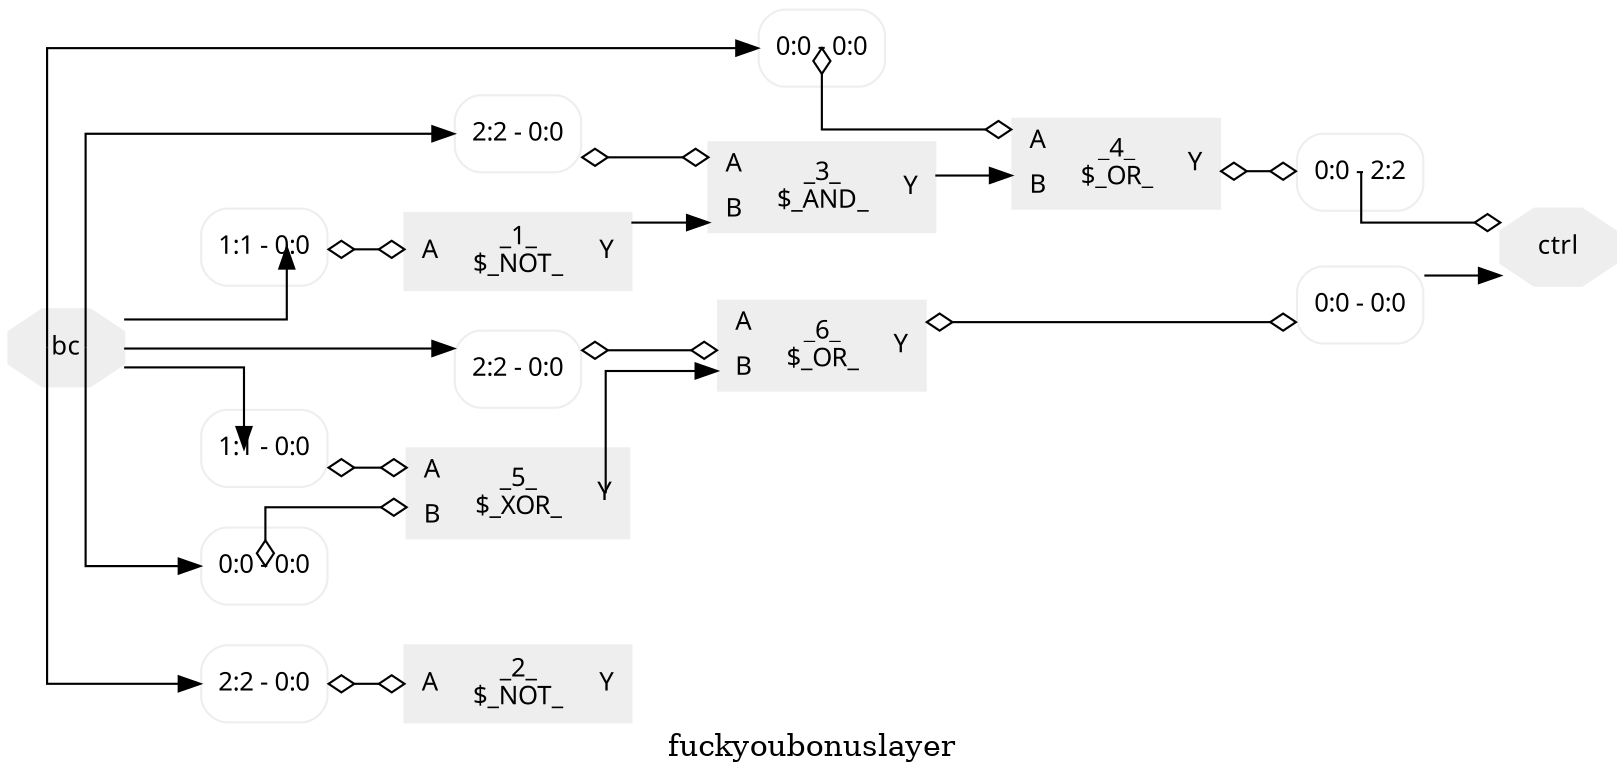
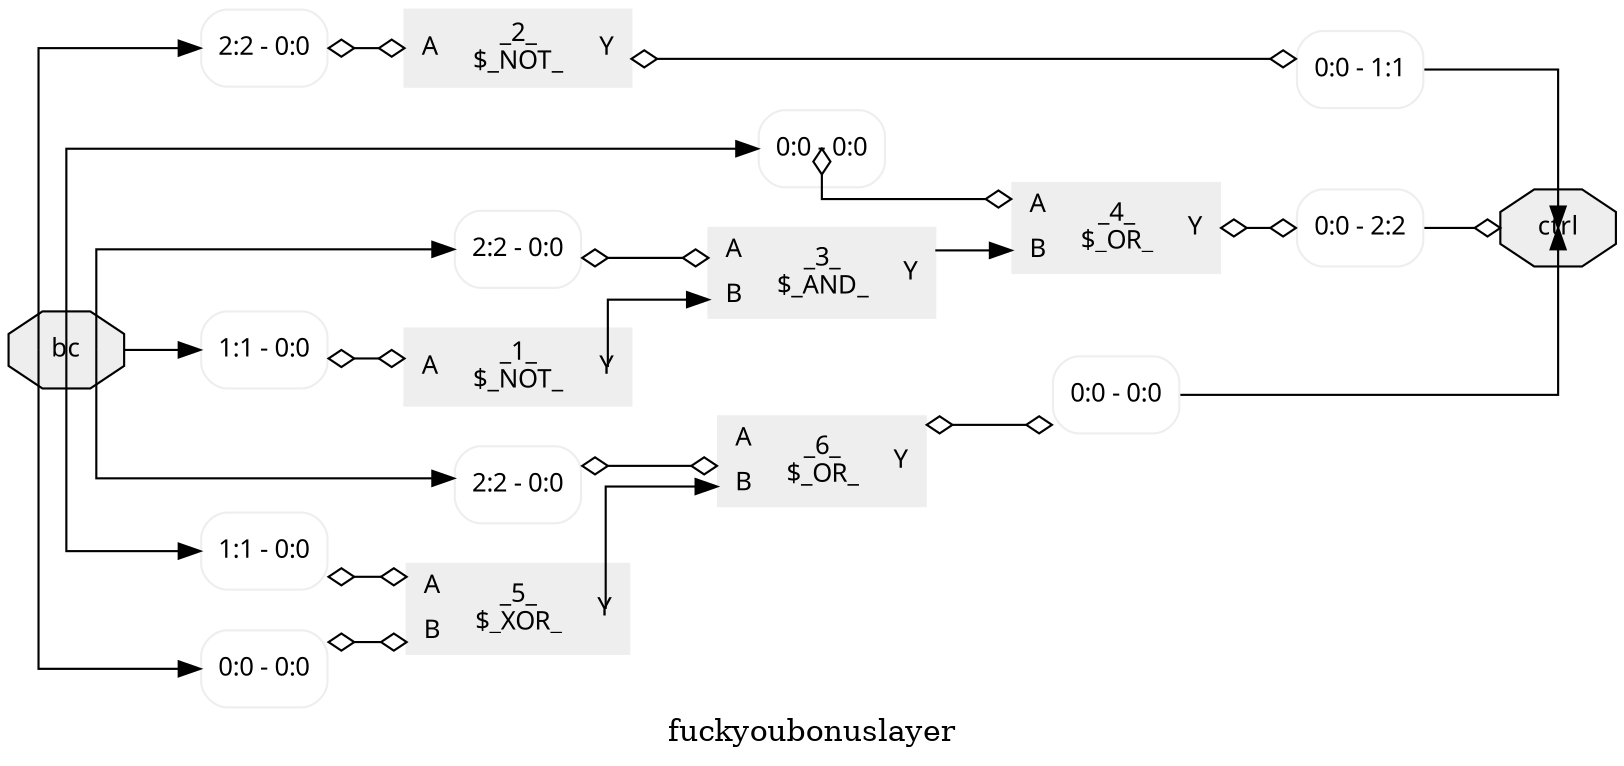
none -> (1360, 70)
(1558, 247) -> (1558, 228)
(66, 348) -> (66, 350)
